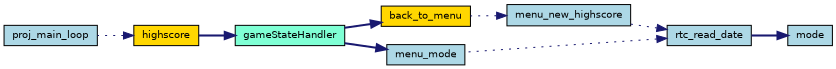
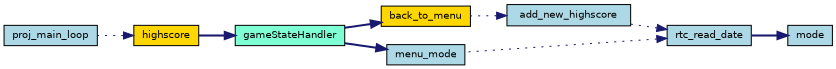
(569, 15) -> (569, 15)
